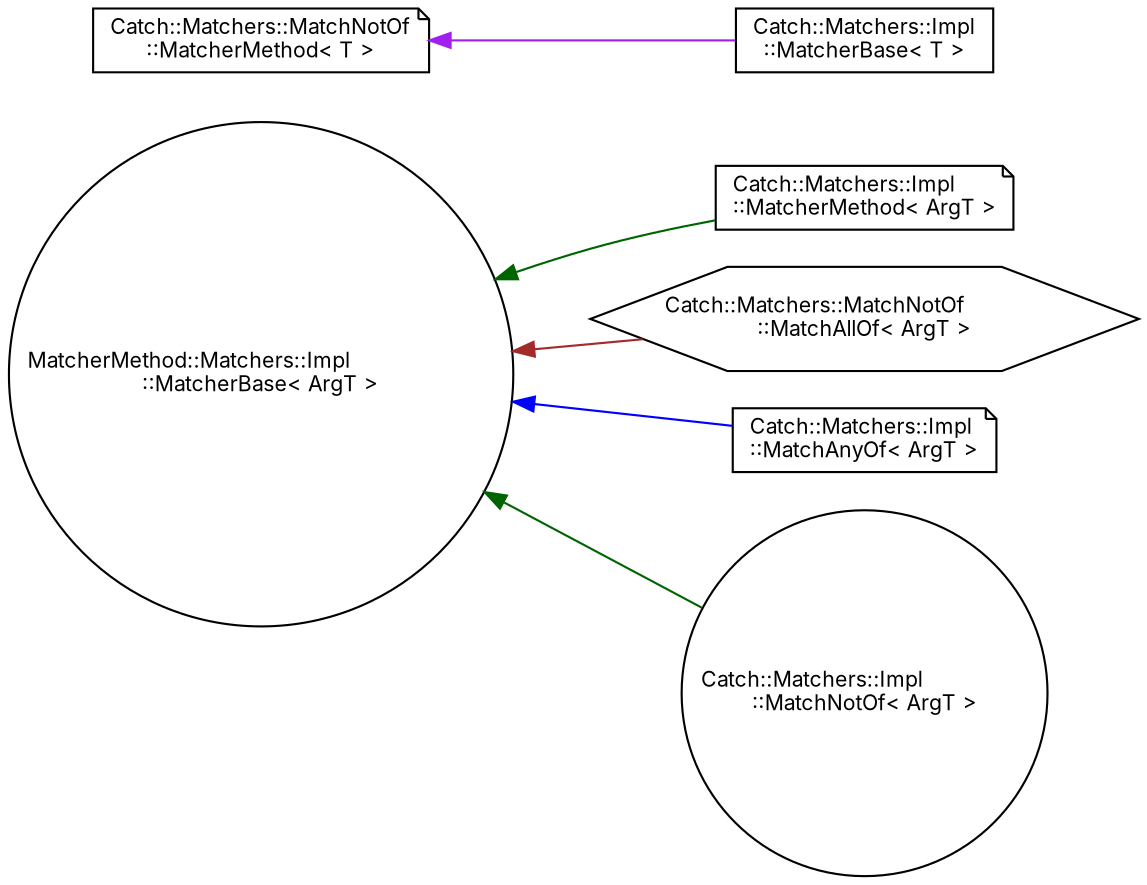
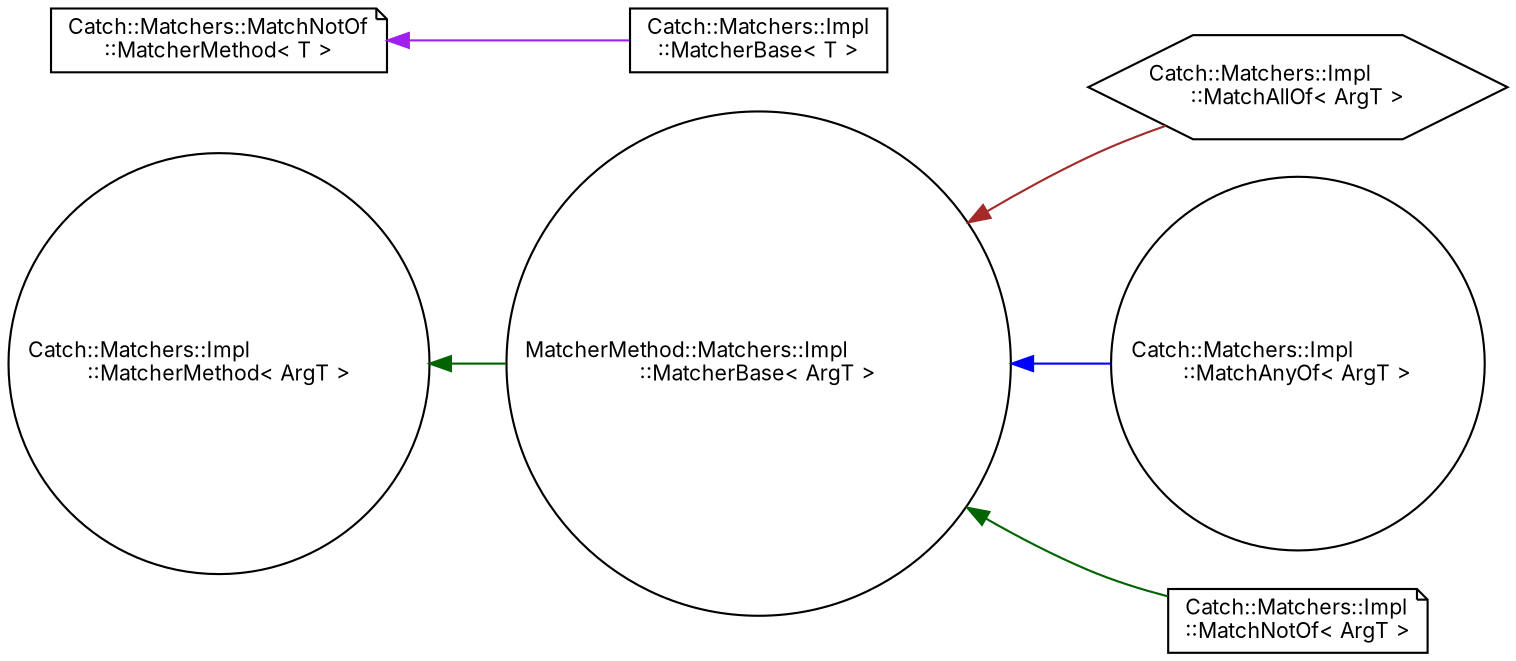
(865, 198) -> (219, 364)
(615, 242) -> (479, 364)
(865, 319) -> (1298, 87)
(865, 440) -> (1298, 364)
(865, 693) -> (1298, 621)
